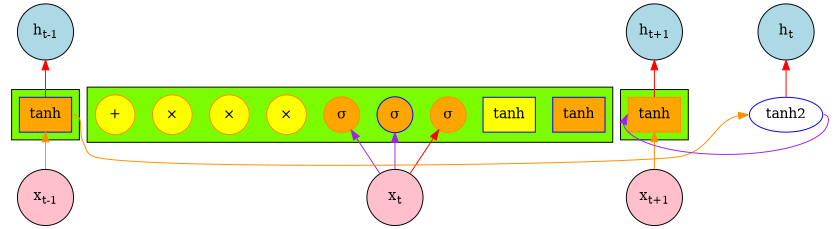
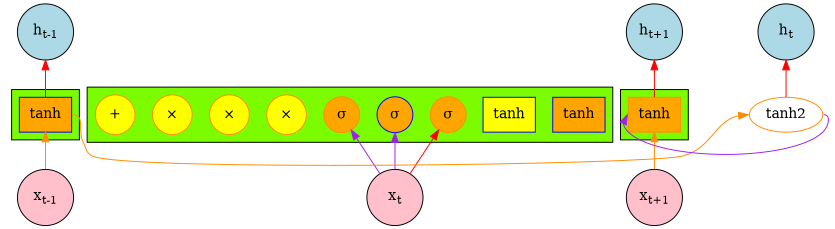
(786, 115) -> (786, 115)
